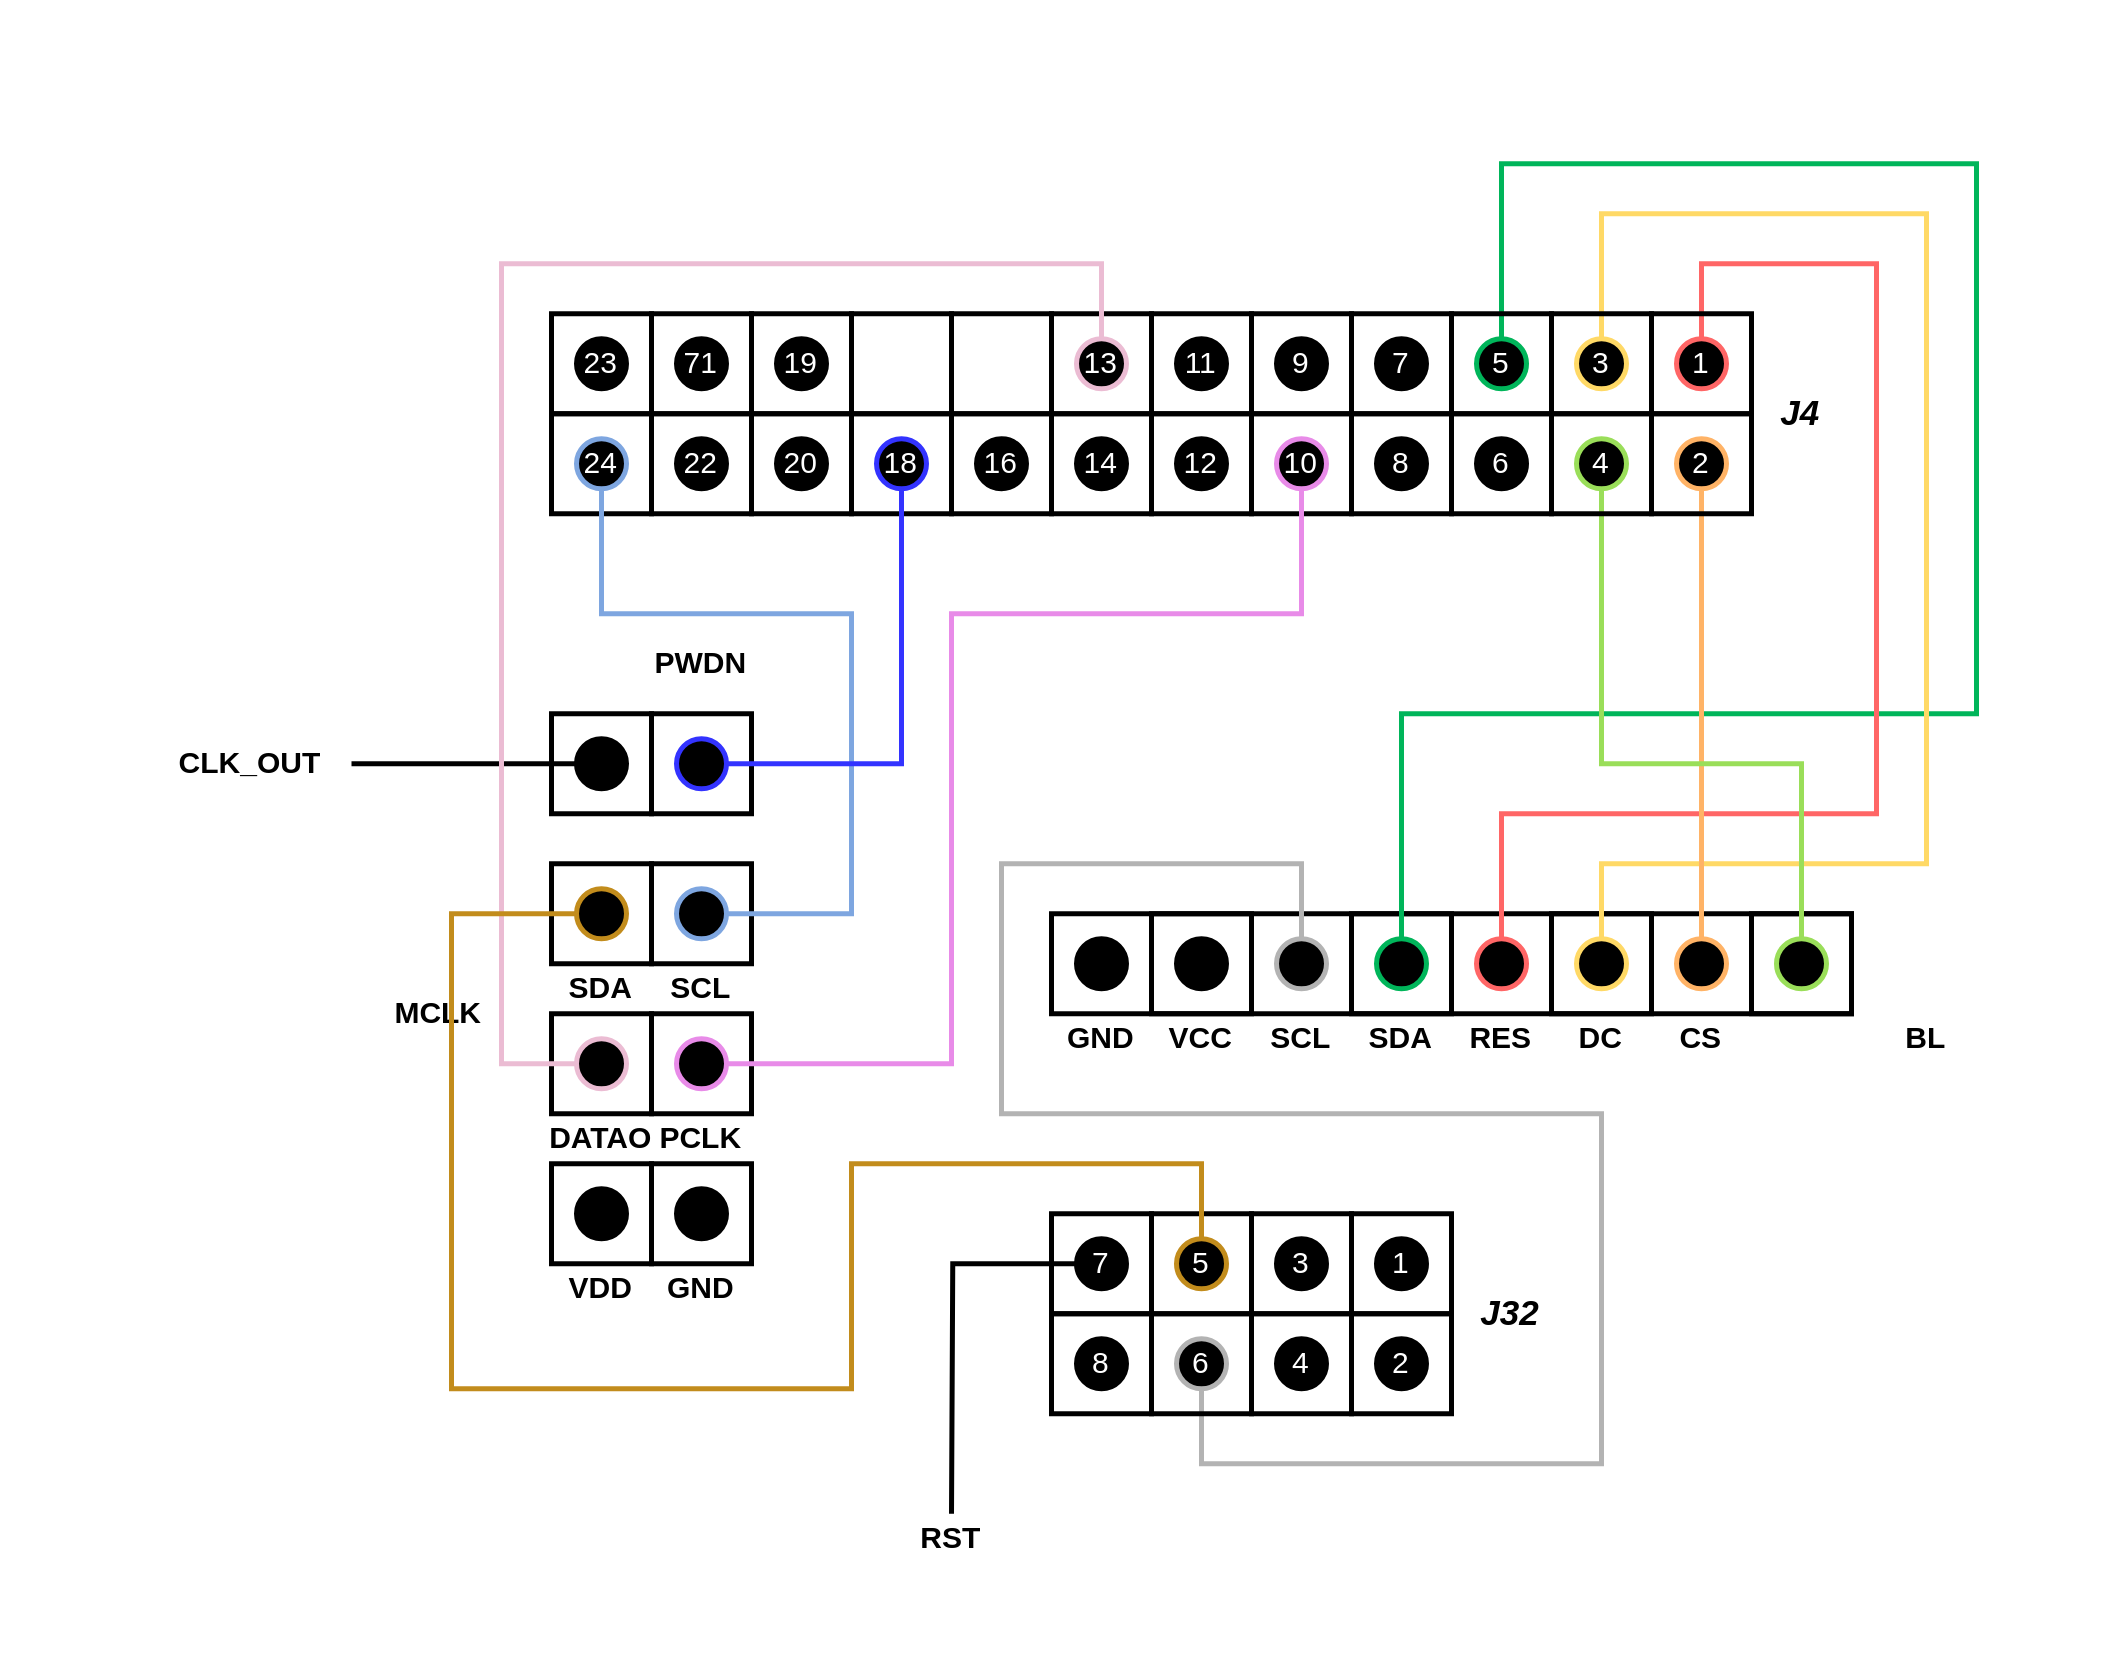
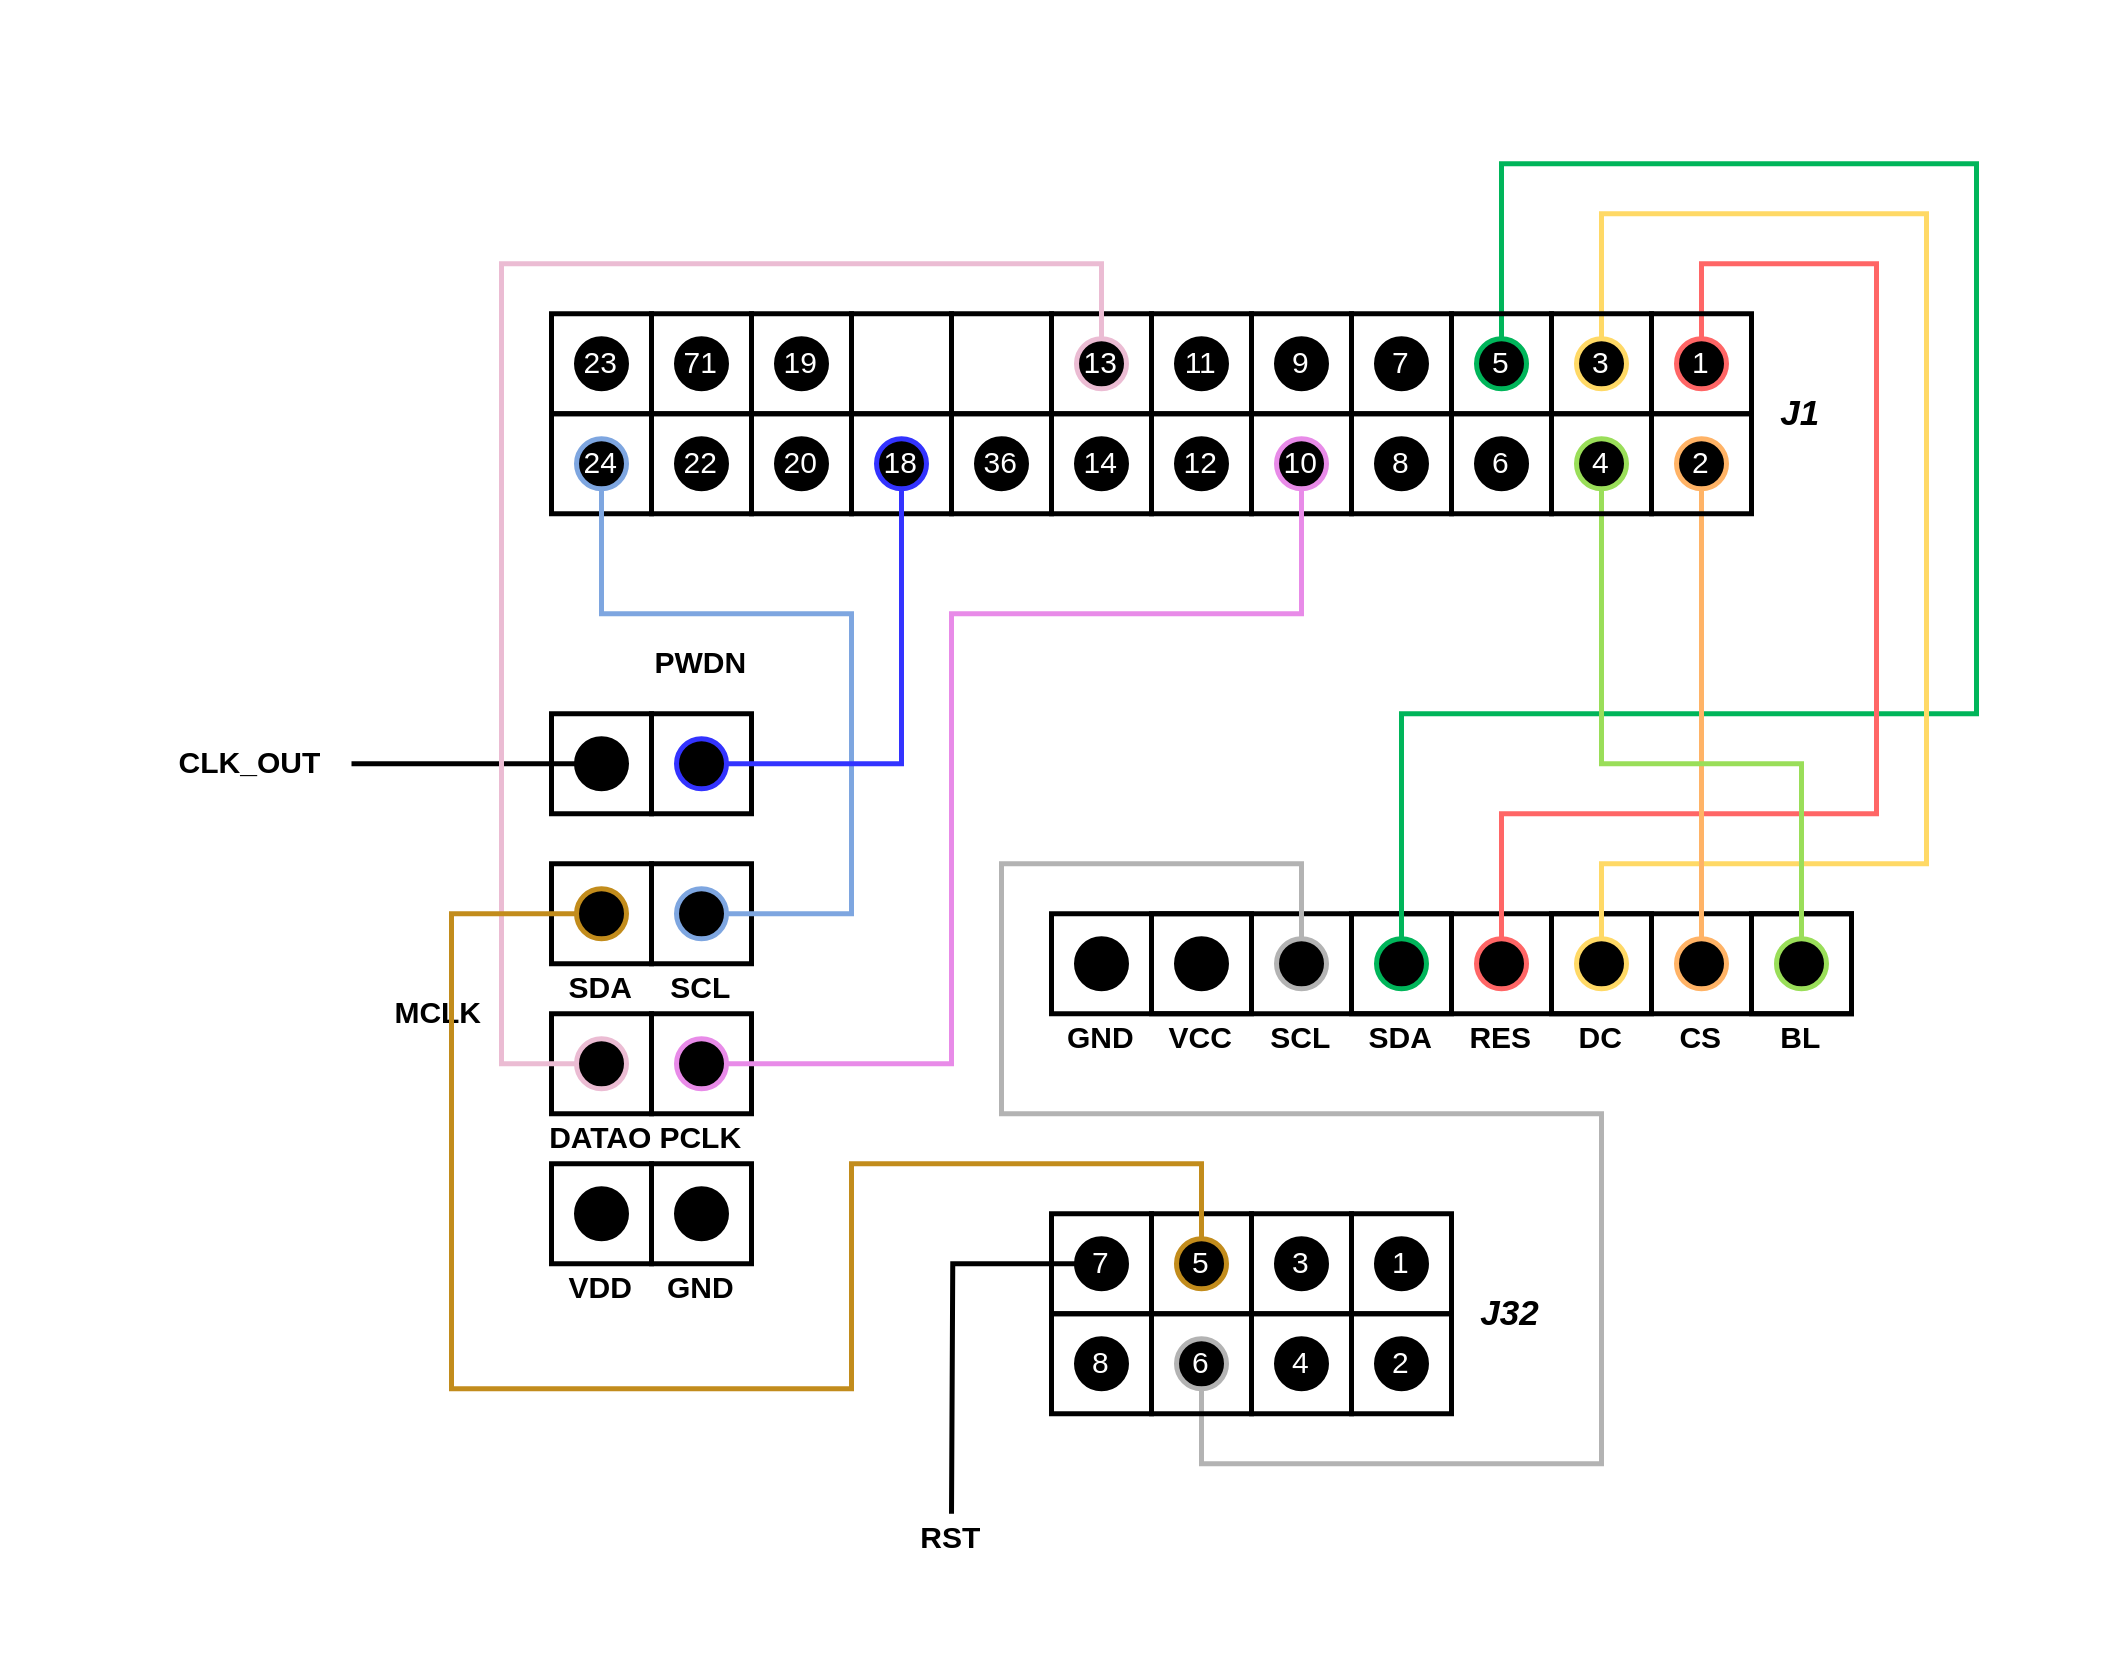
(1798, 414) -> (1798, 414)
(1001, 464) -> (1001, 464)
(1926, 1039) -> (1801, 1039)
